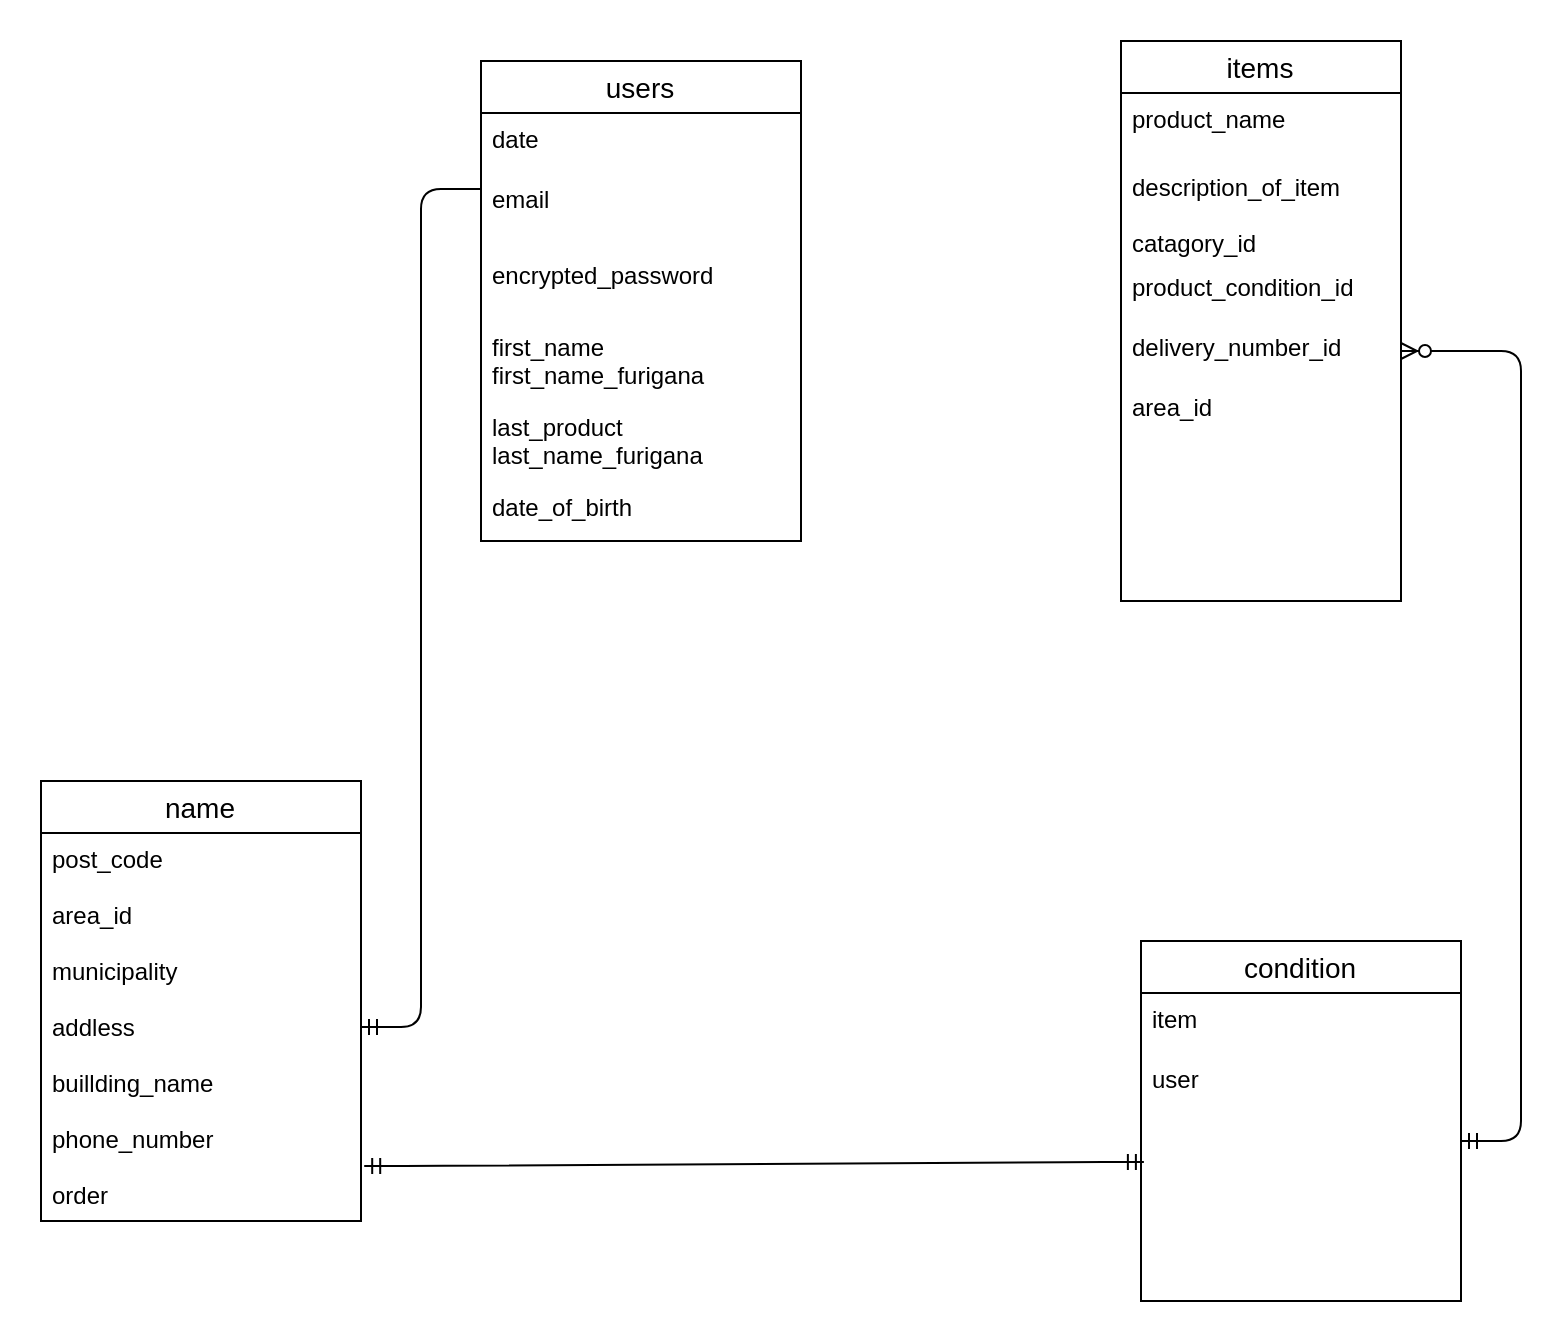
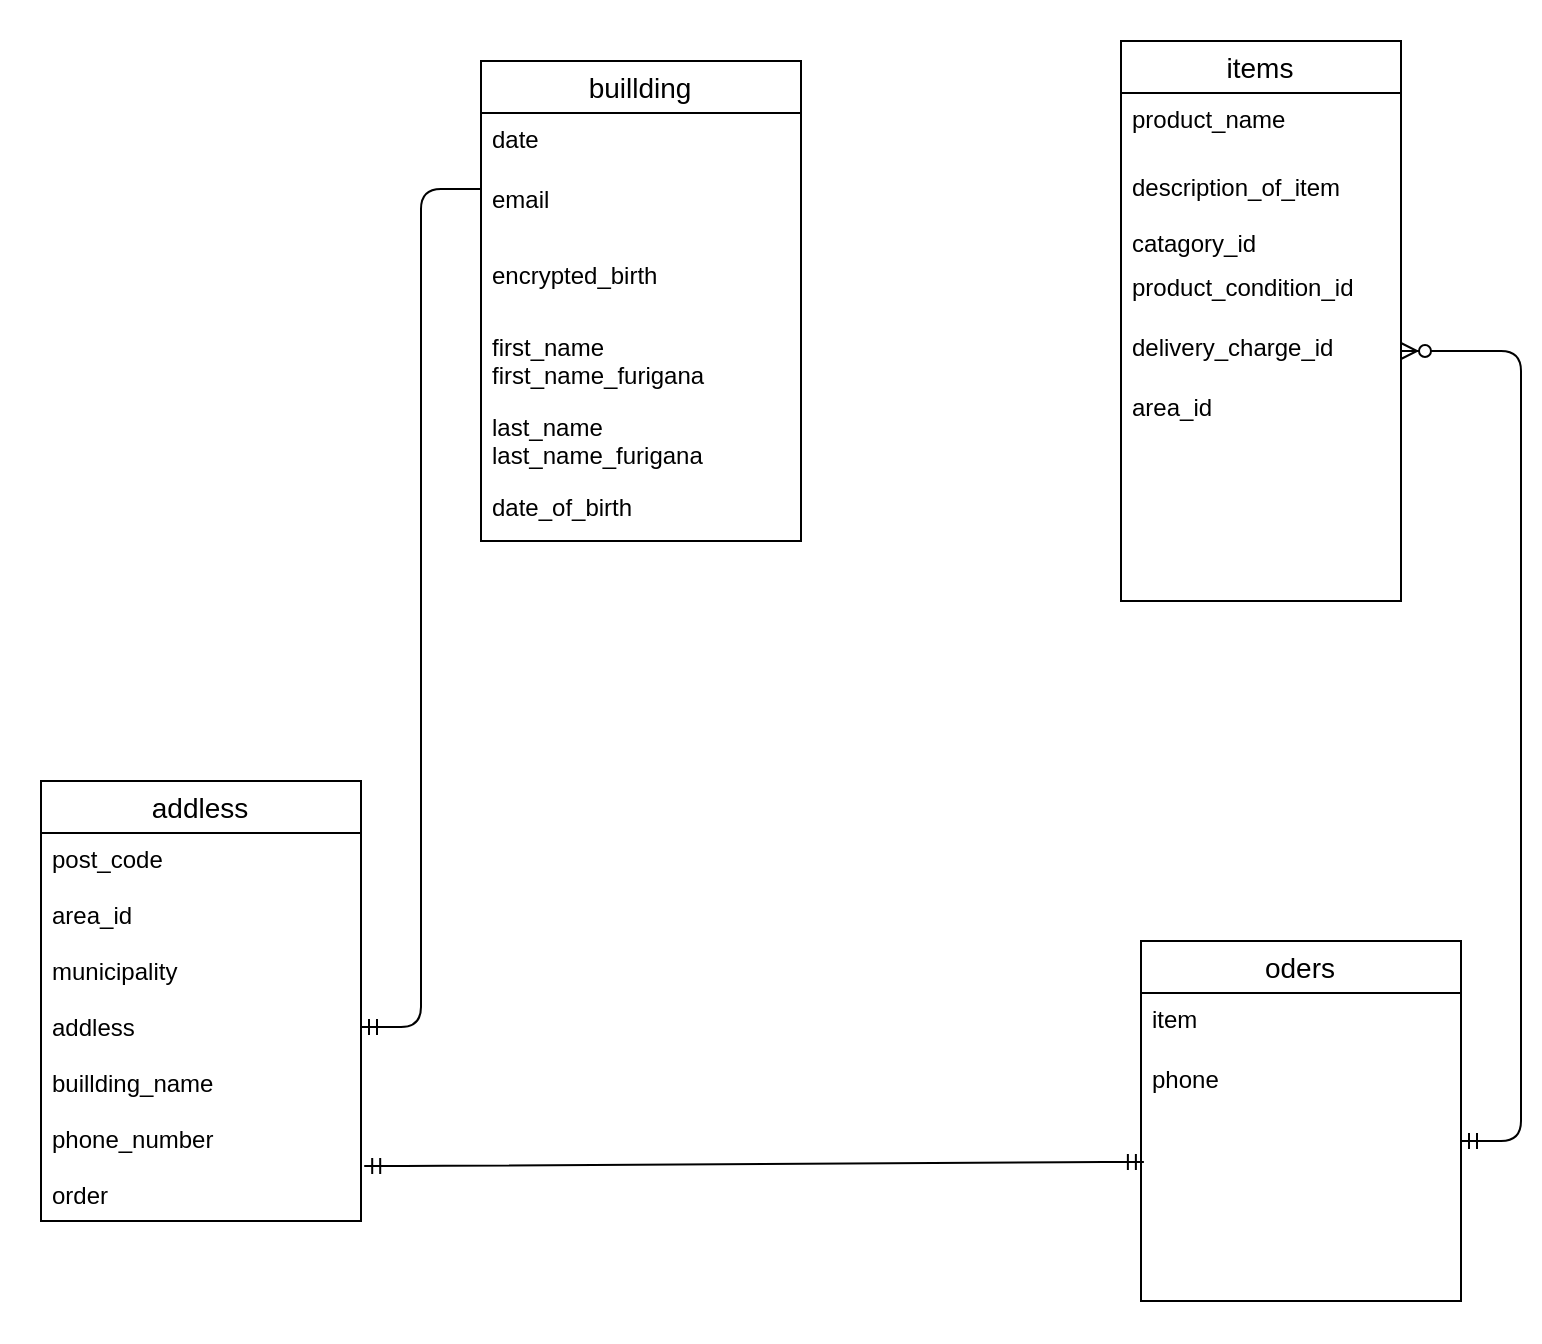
(640, 89) -> (640, 89)
(613, 276) -> (590, 276)
(1244, 348) -> (1244, 348)
(570, 428) -> (549, 428)
(200, 809) -> (200, 809)
(1300, 969) -> (1300, 969)
(1179, 1080) -> (1186, 1080)
